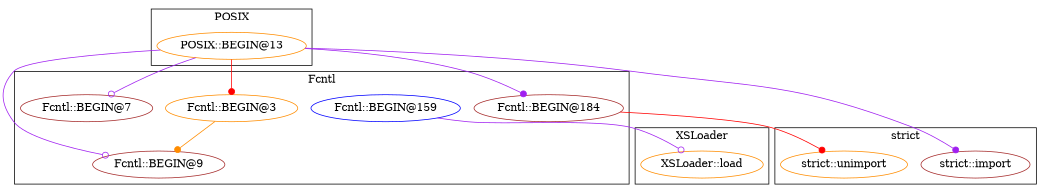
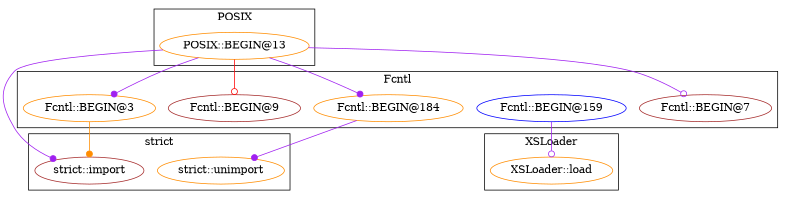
(232, 76) -> (151, 76)
(8, 78) -> (234, 76)
(549, 108) -> (388, 108)
(722, 120) -> (307, 139)
(198, 135) -> (89, 138)
